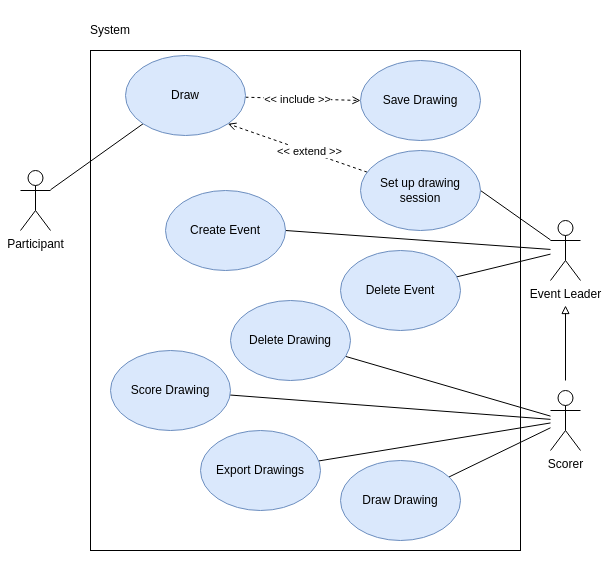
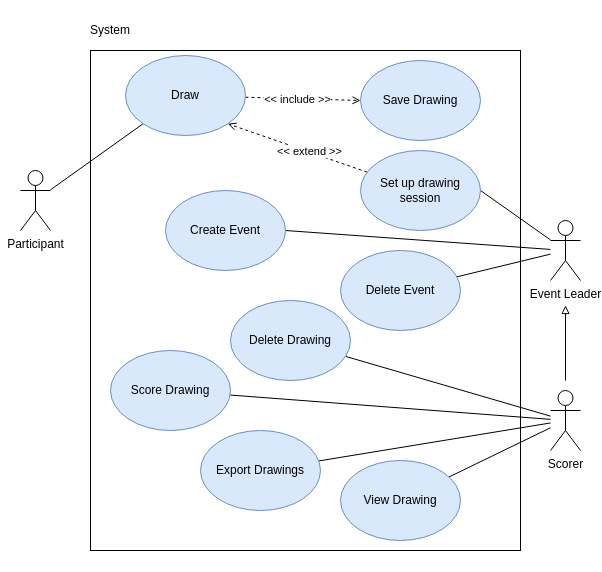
(401, 501) -> (401, 501)
